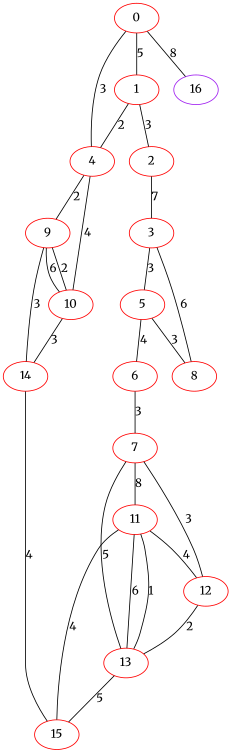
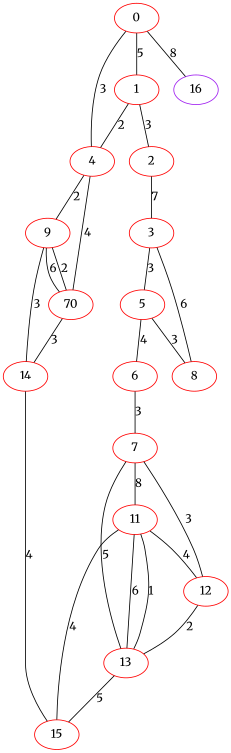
(71, 305) -> (71, 305)
